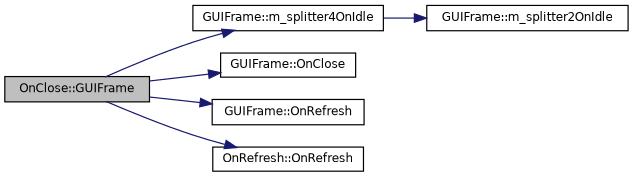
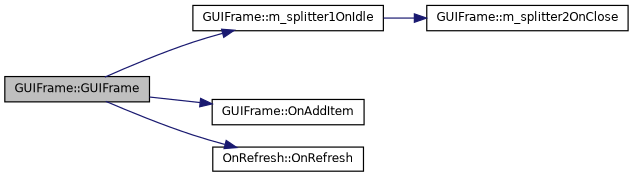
(288, 18) -> (288, 18)
(527, 18) -> (527, 18)
(288, 65) -> none
(77, 89) -> (77, 89)
(288, 112) -> (288, 112)
